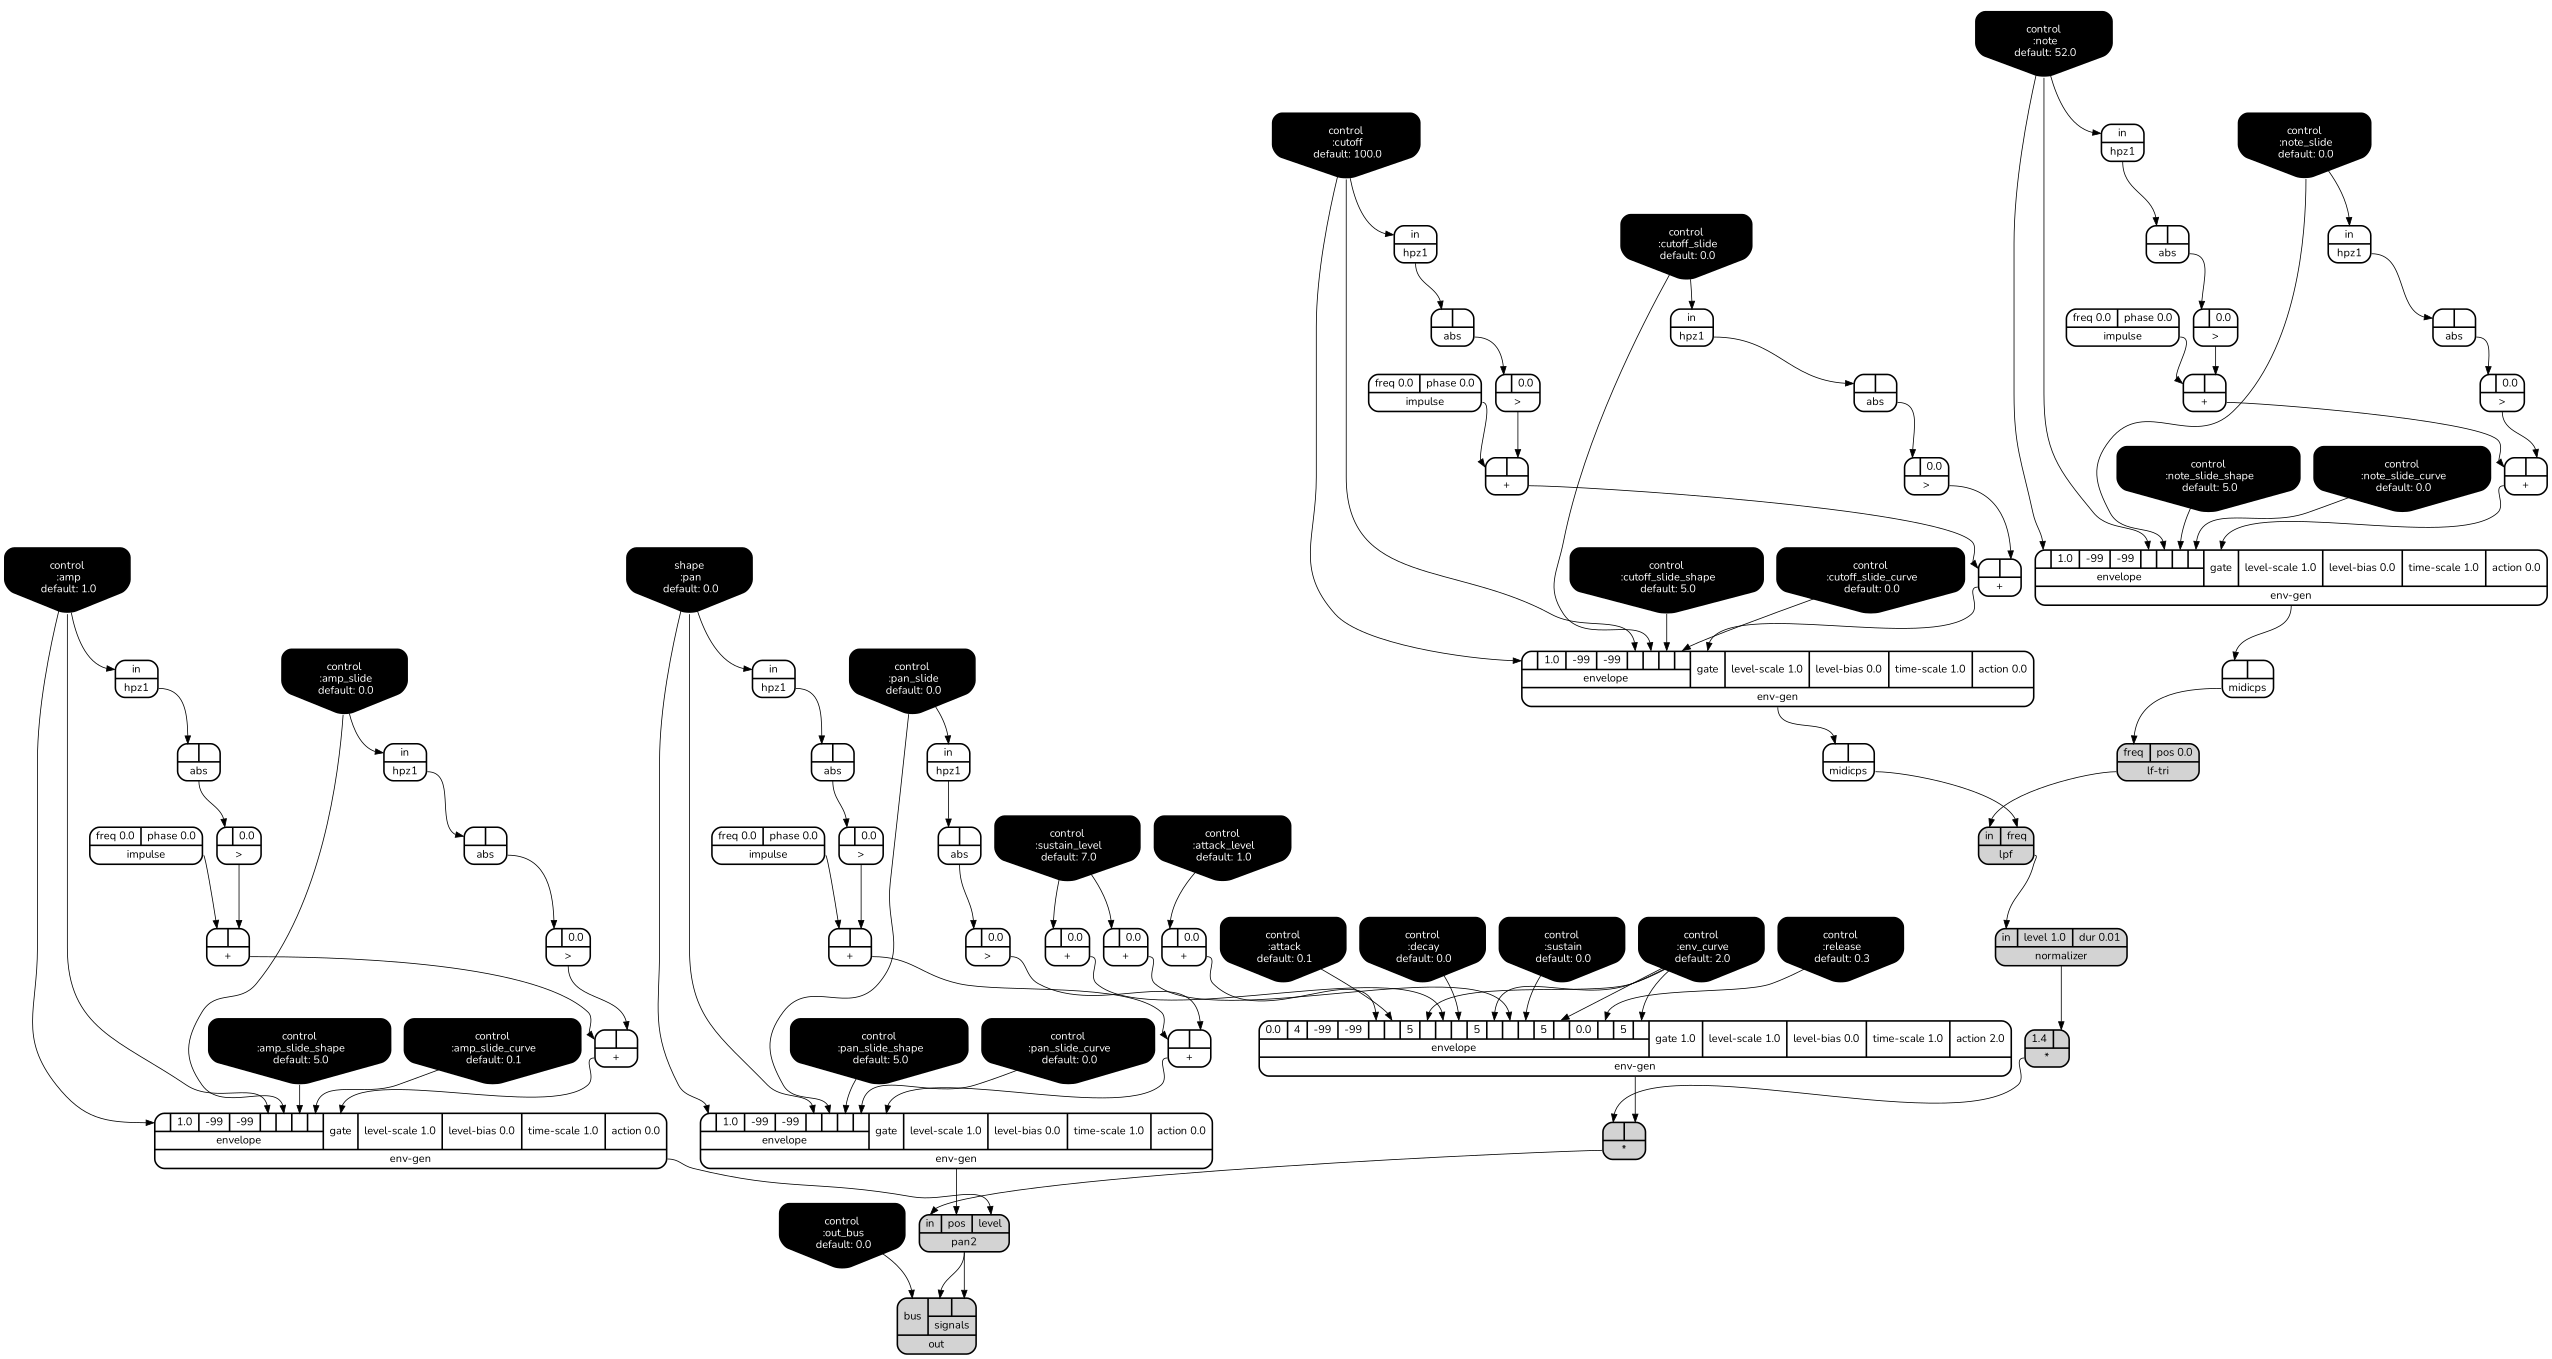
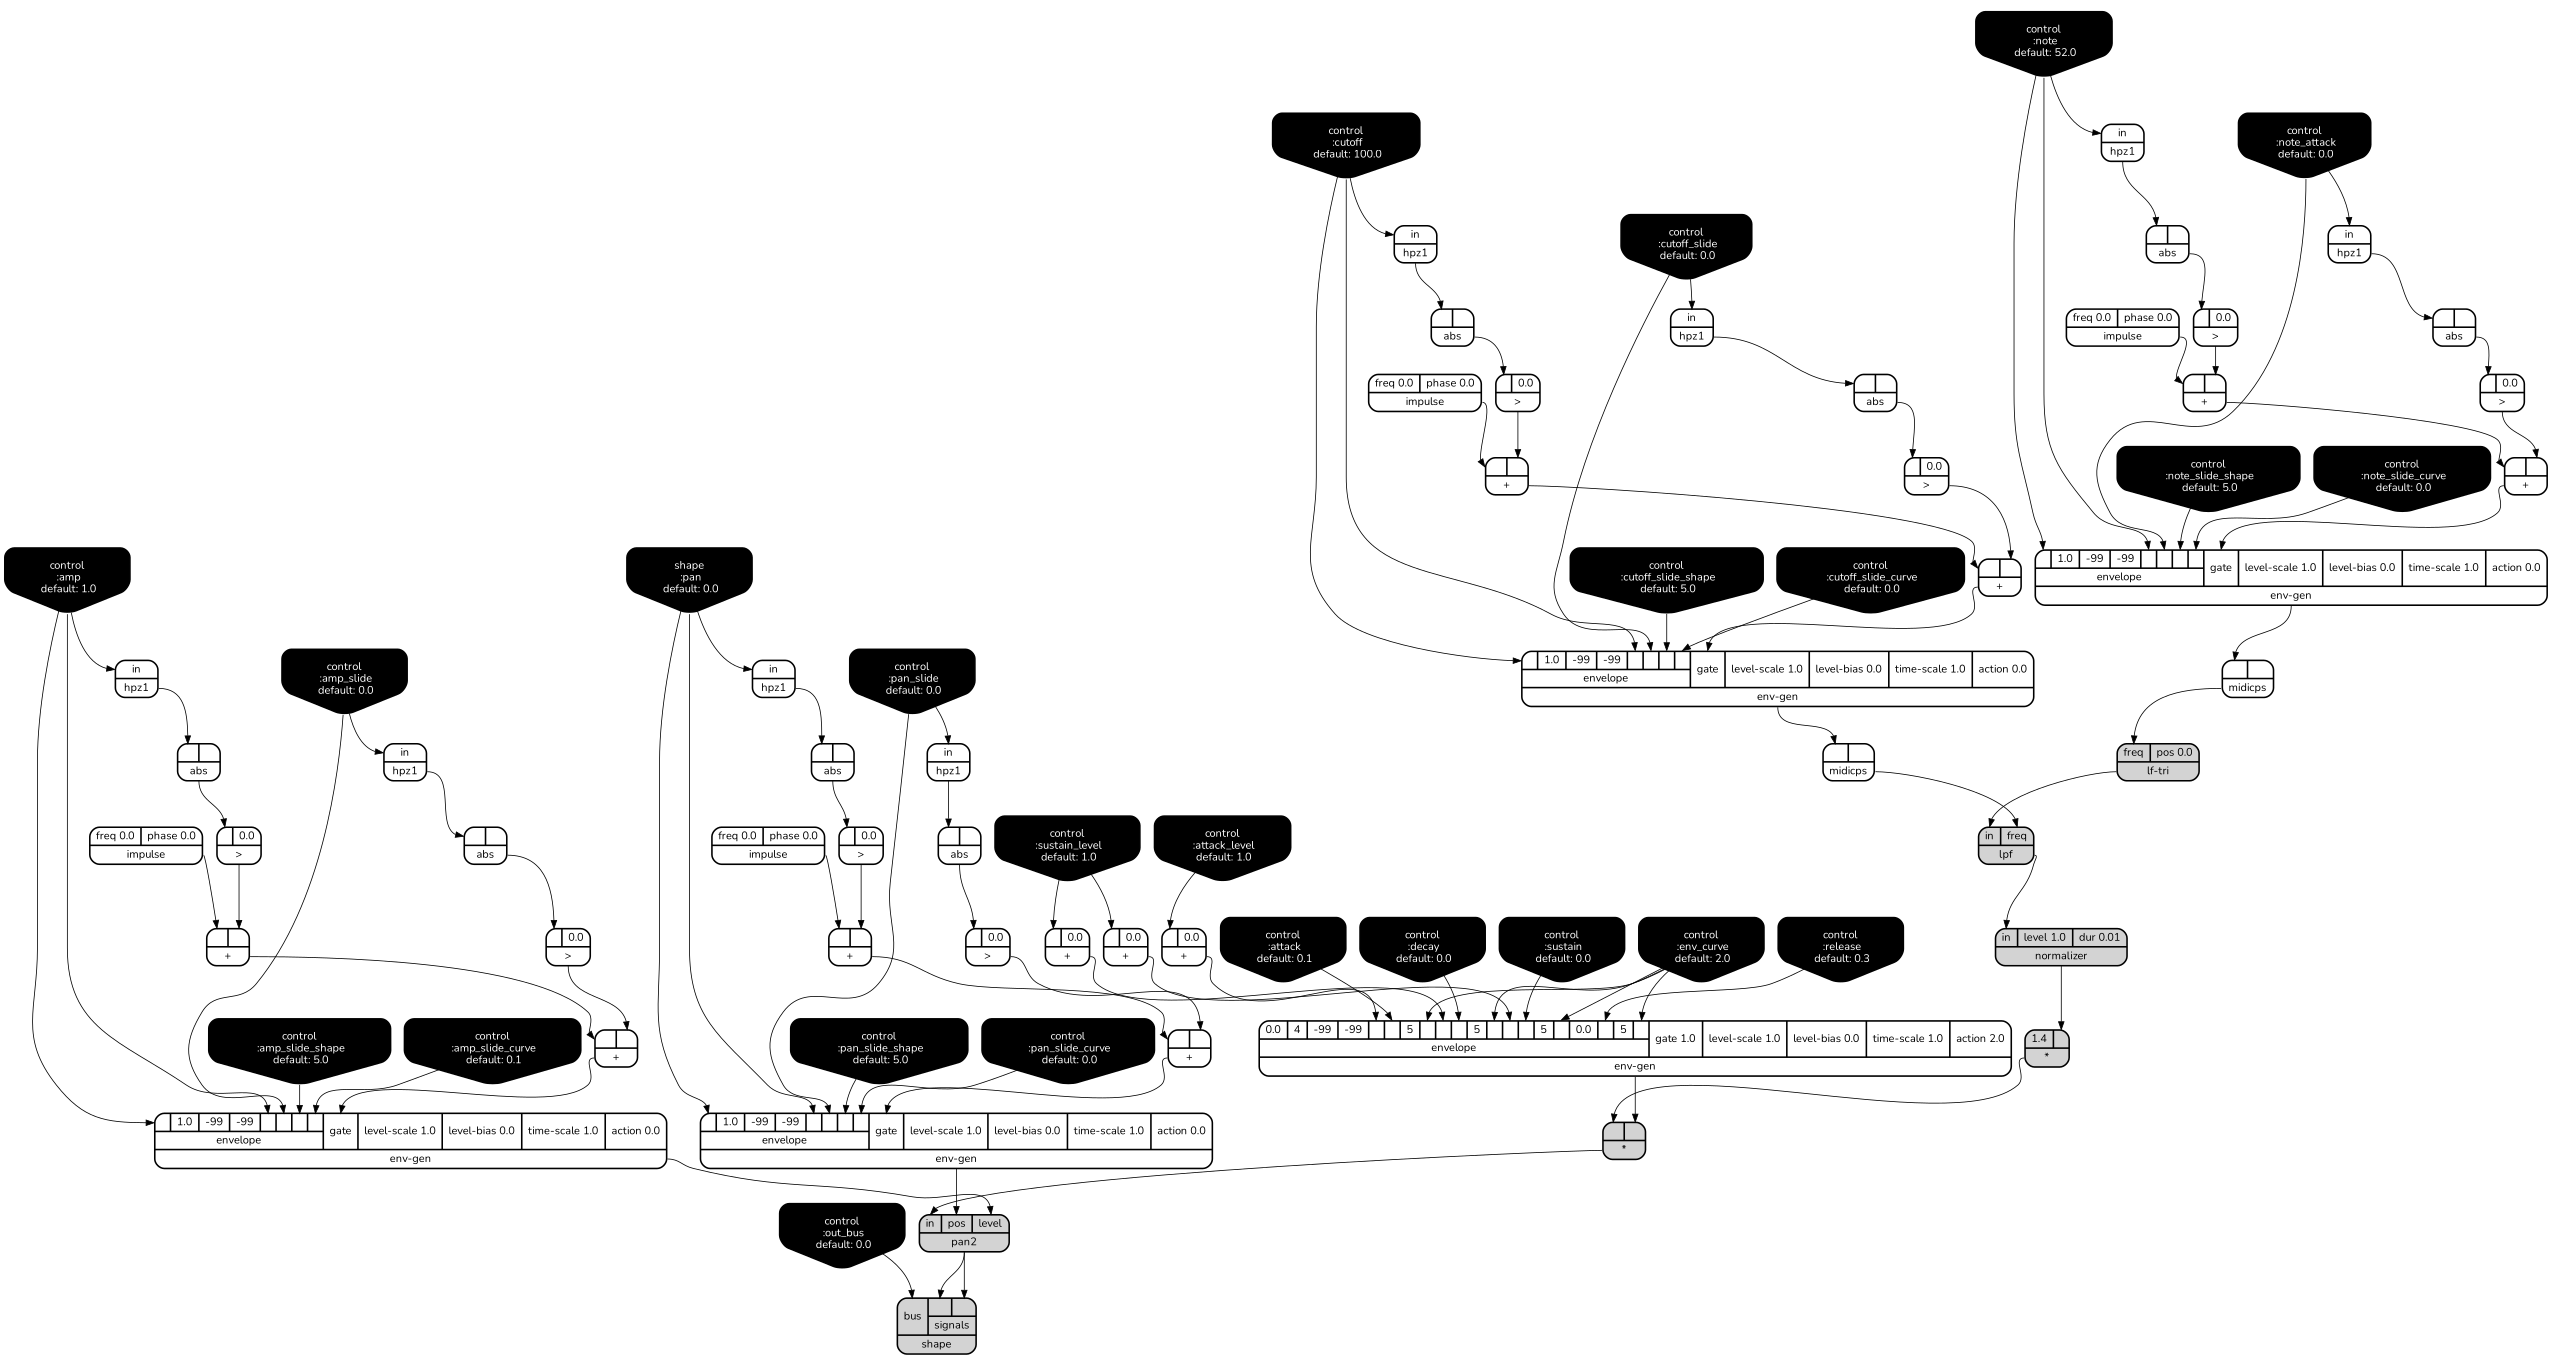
(2305, 143) -> (2305, 143)
(1067, 846) -> (1067, 846)
(937, 1344) -> (937, 1344)
